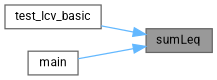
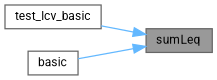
(53, 63) -> (53, 63)
